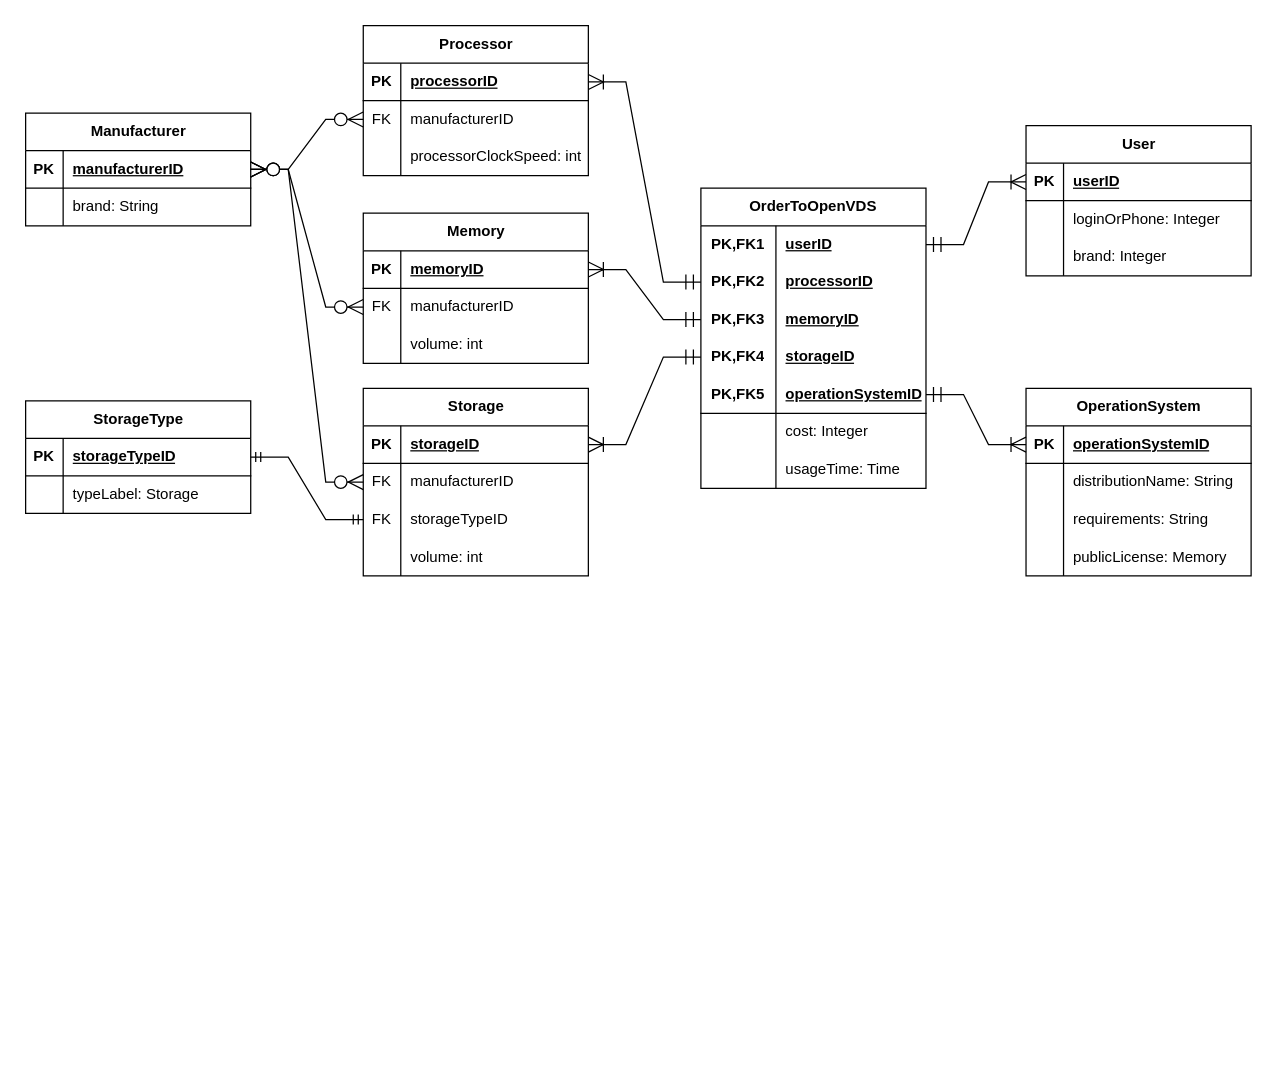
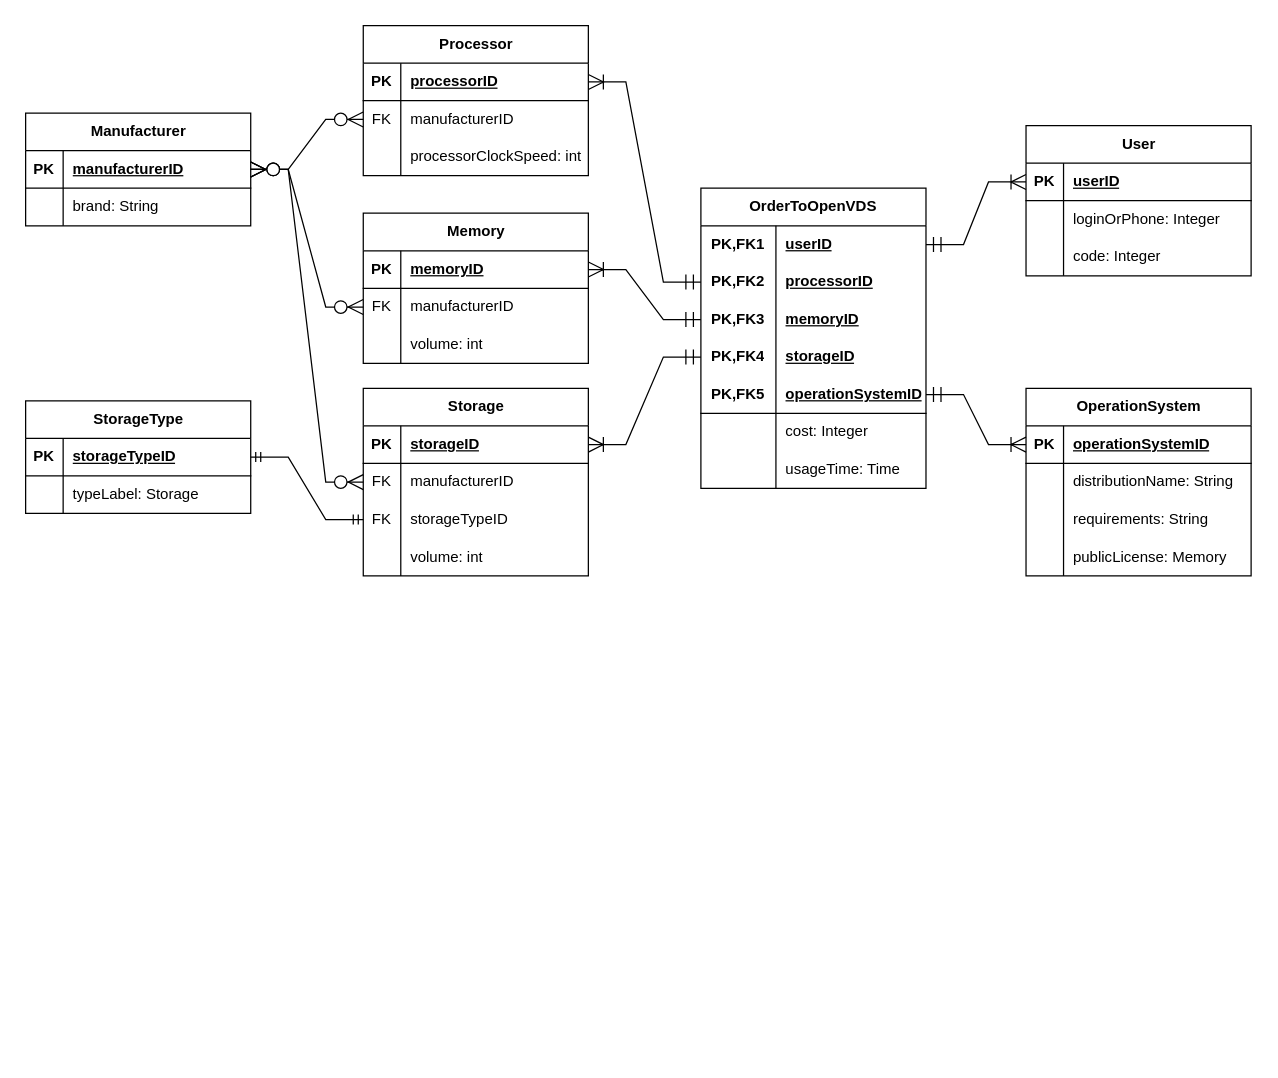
(1128, 257) -> (1124, 257)
